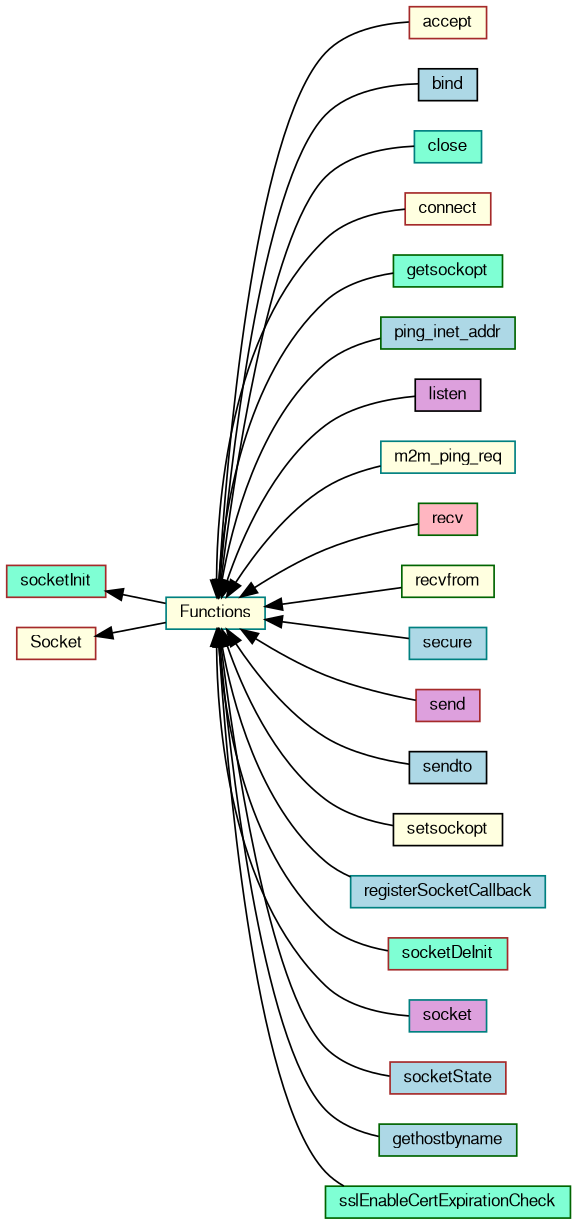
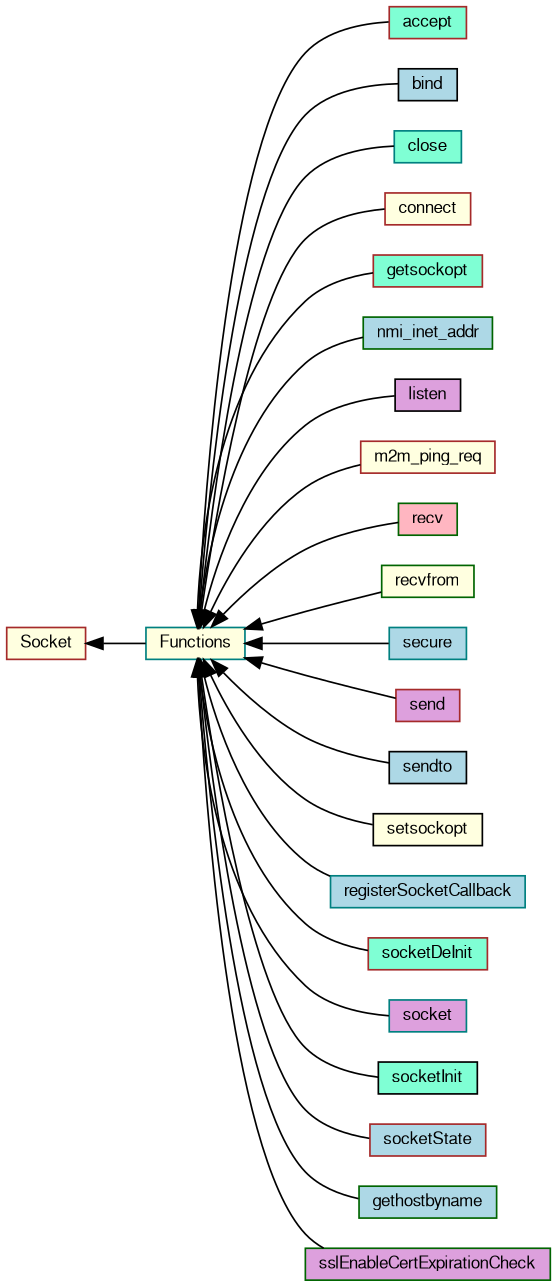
(448, 23) -> (428, 23)
(448, 271) -> (428, 271)
(448, 333) -> (428, 333)
(448, 457) -> (428, 457)
(56, 581) -> (428, 1078)
(144, 599) -> (256, 940)
(448, 1202) -> (428, 1264)
